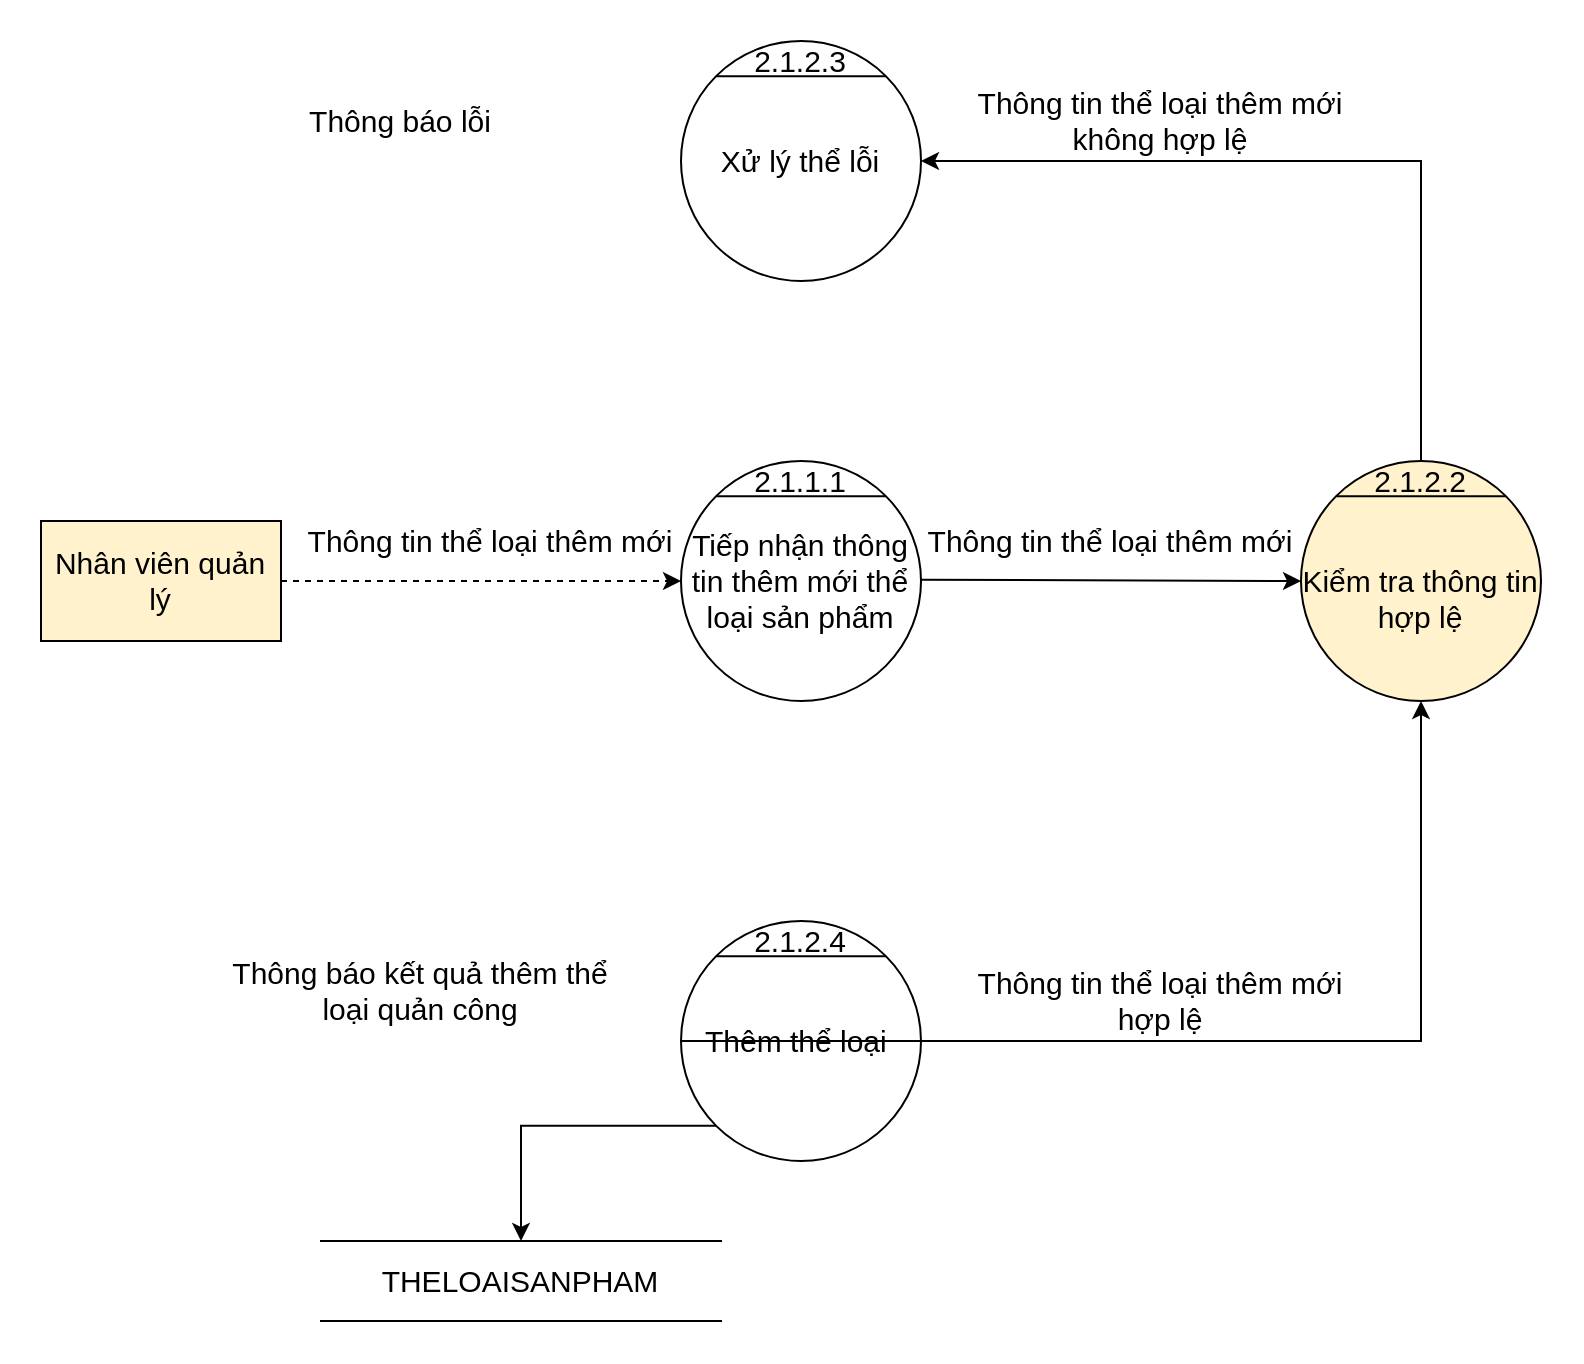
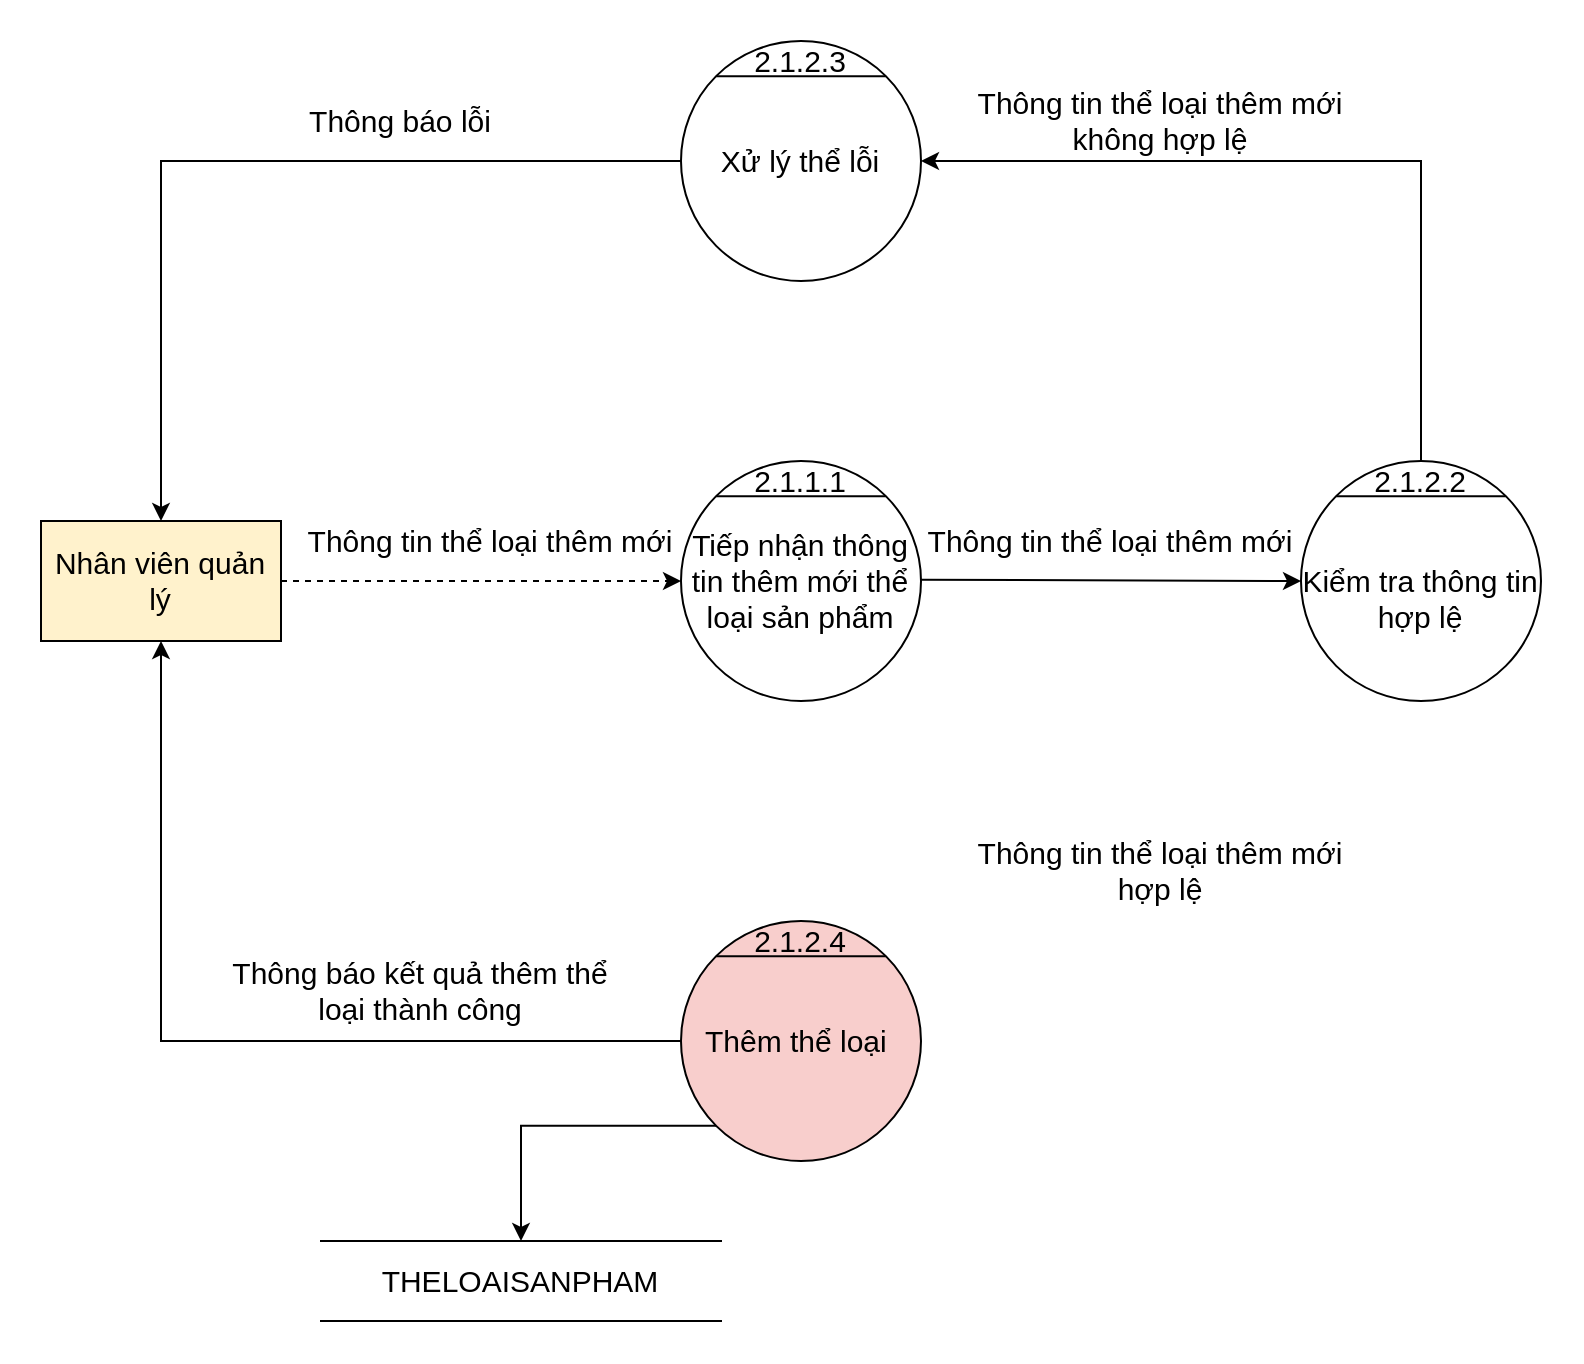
none -> (248, 161)
(1421, 581) -> (1421, 581)
(421, 991) -> (421, 991)
(1161, 1001) -> (1161, 871)
(801, 1041) -> (801, 1041)
(1214, 1041) -> (228, 1041)
